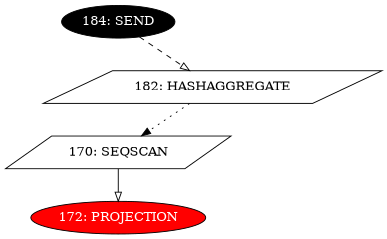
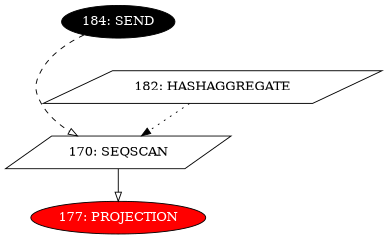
(161, 51) -> (37, 79)
(118, 218) -> (118, 218)
